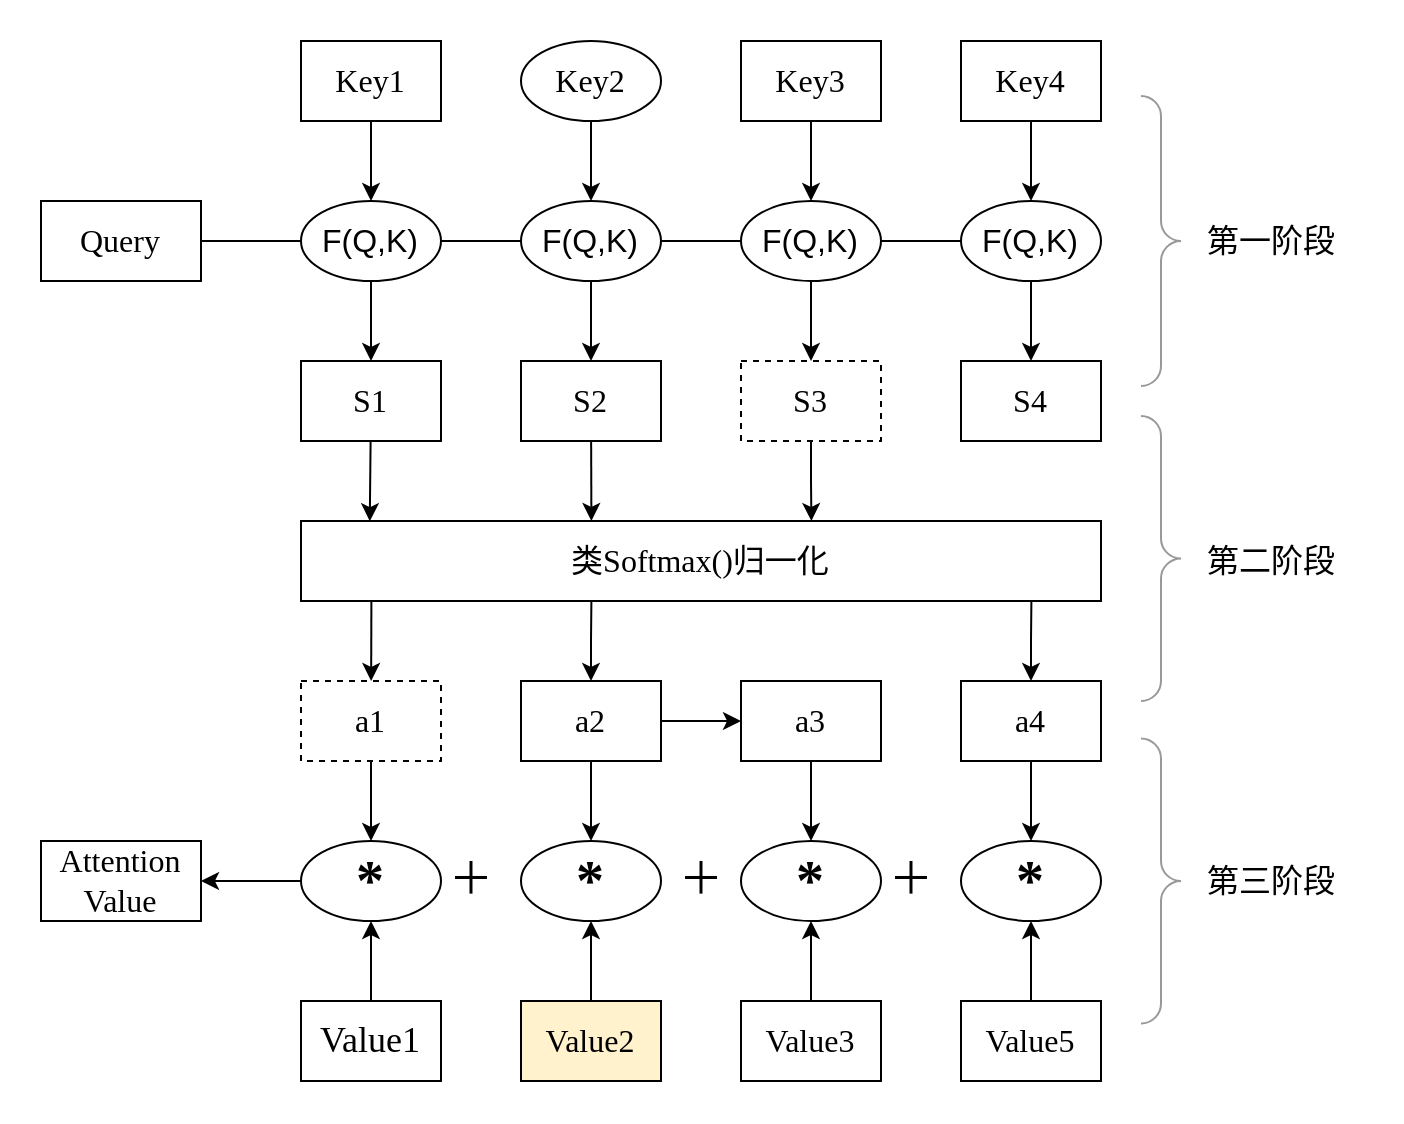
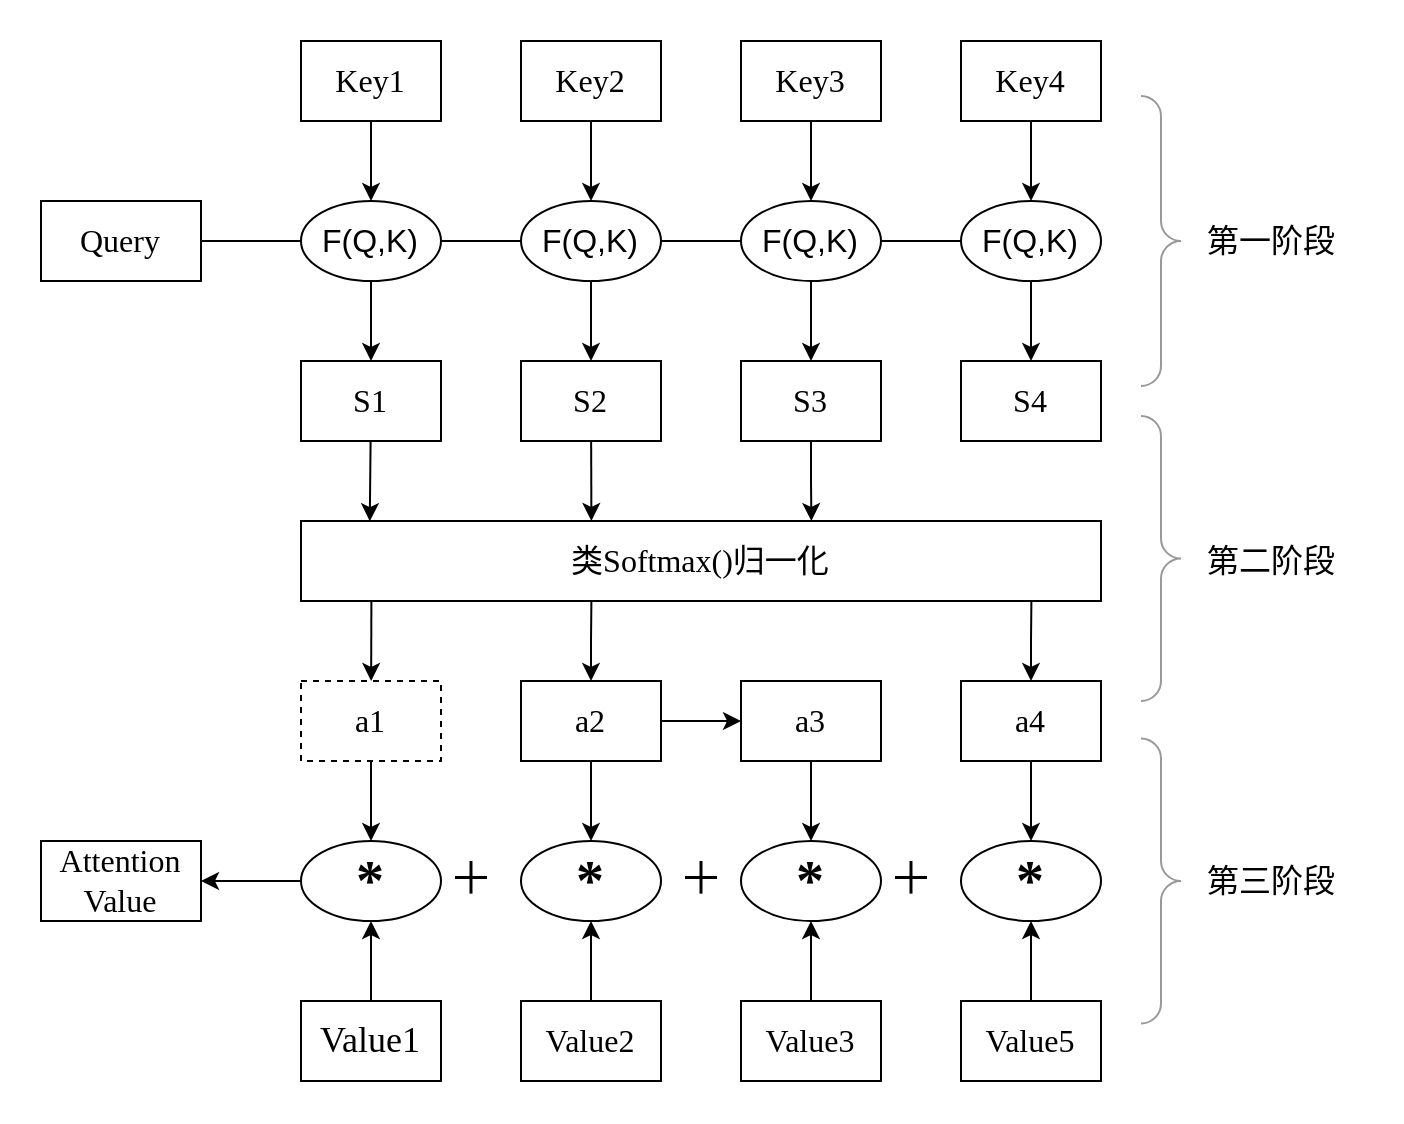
(591, 81) -> (591, 81)
(811, 401) -> (811, 401)
(591, 1041) -> (591, 1041)
